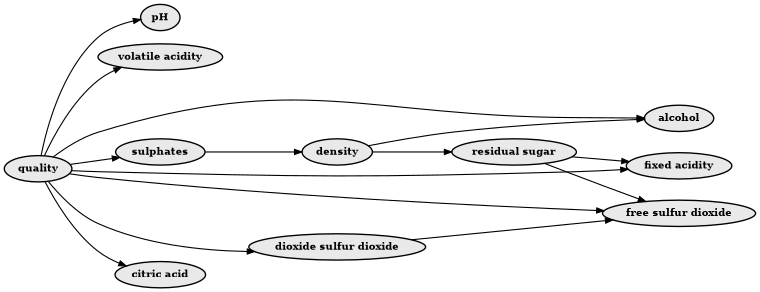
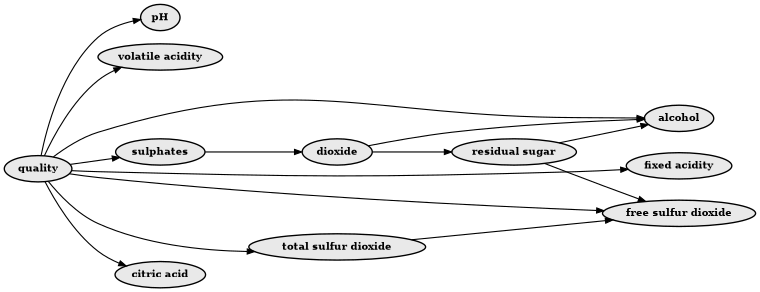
(337, 152) -> (337, 152)
(597, 159) -> (600, 134)
(337, 247) -> (337, 247)
